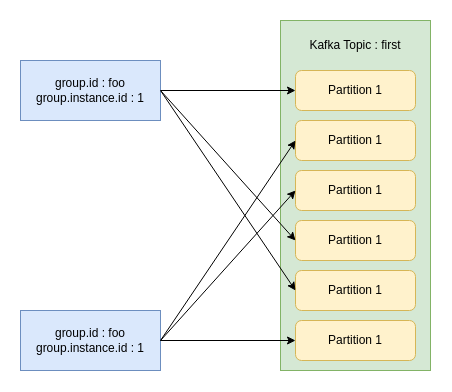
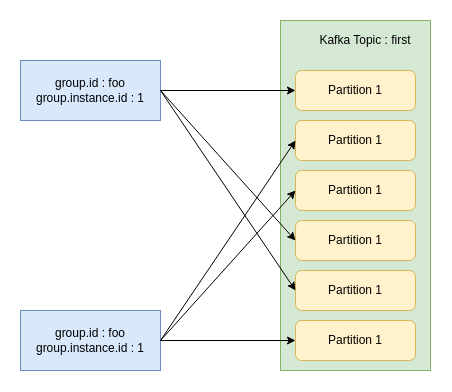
(356, 46) -> (366, 41)
